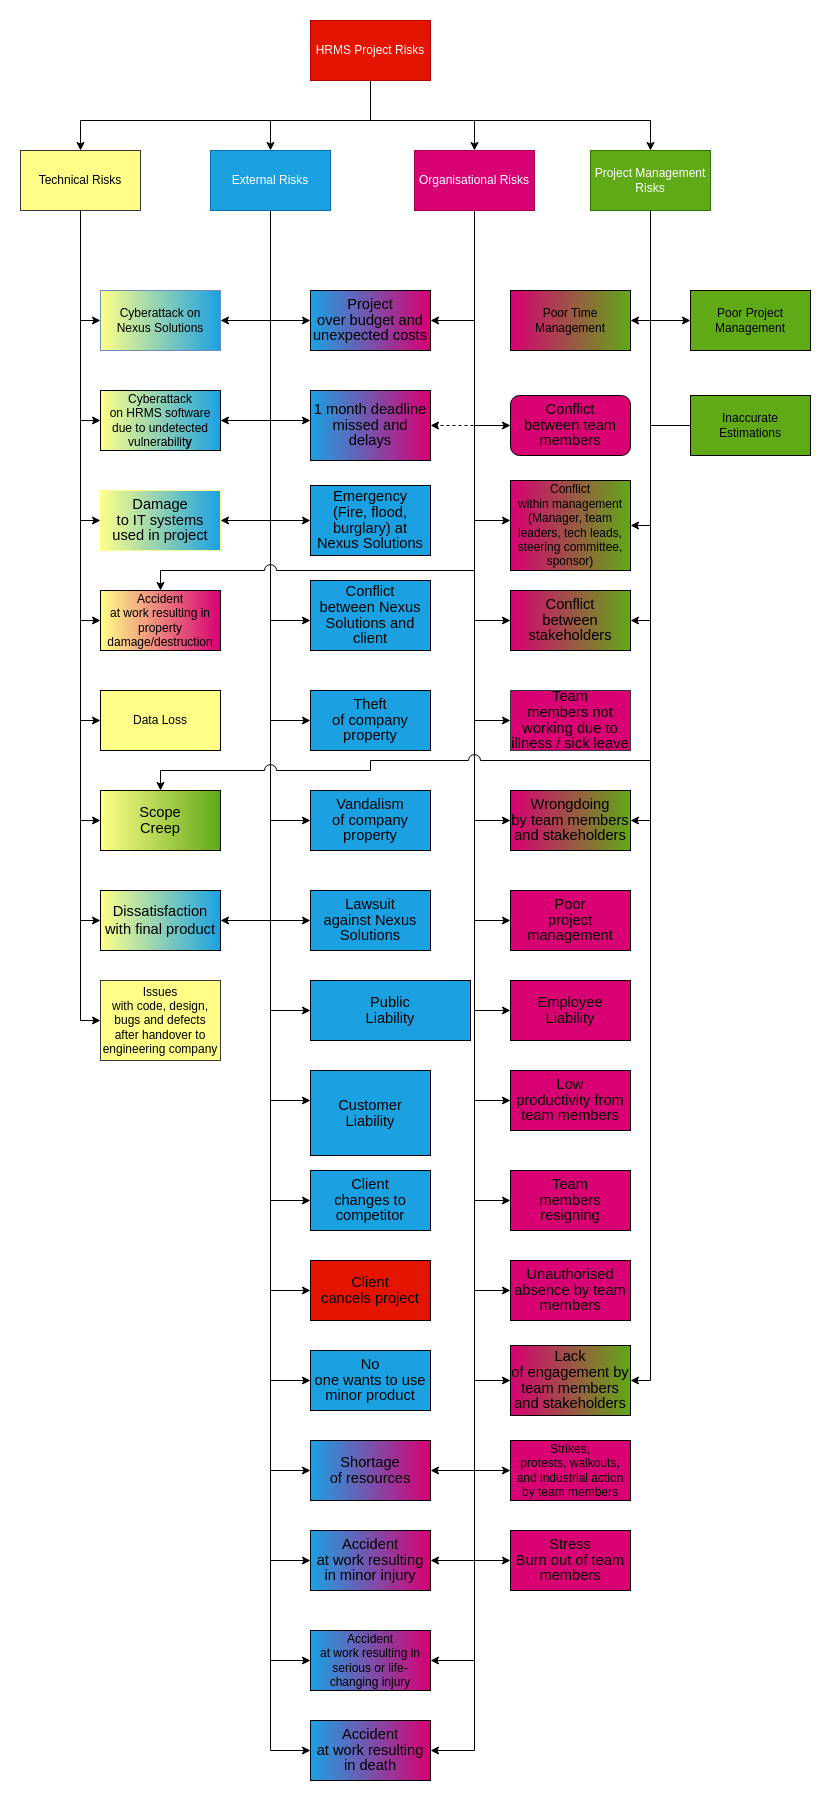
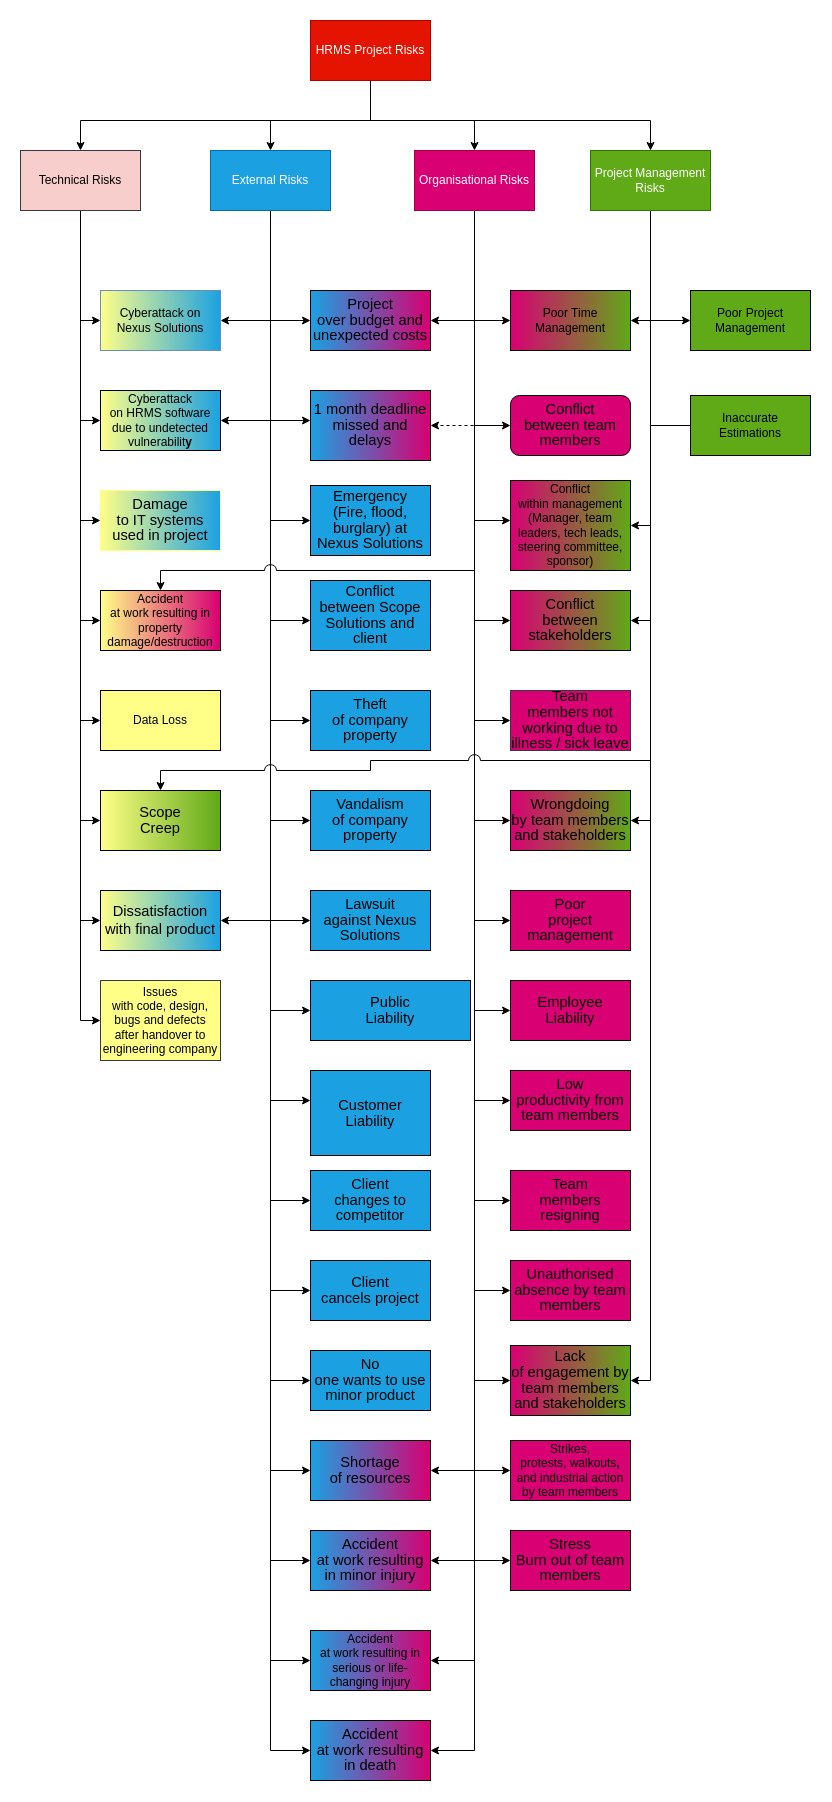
(81, 181) -> (81, 181)
none -> (490, 321)
(248, 521) -> none
(371, 616) -> (371, 616)
(371, 1291) -> (371, 1291)
